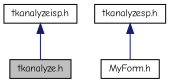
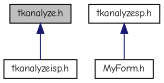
(40, 47) -> (40, 47)
